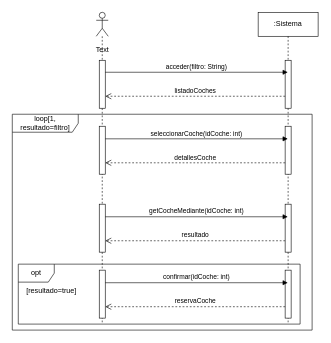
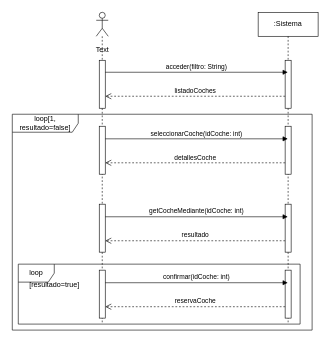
(45, 123) -> (45, 123)
(36, 273) -> (36, 273)
(51, 291) -> (54, 285)
